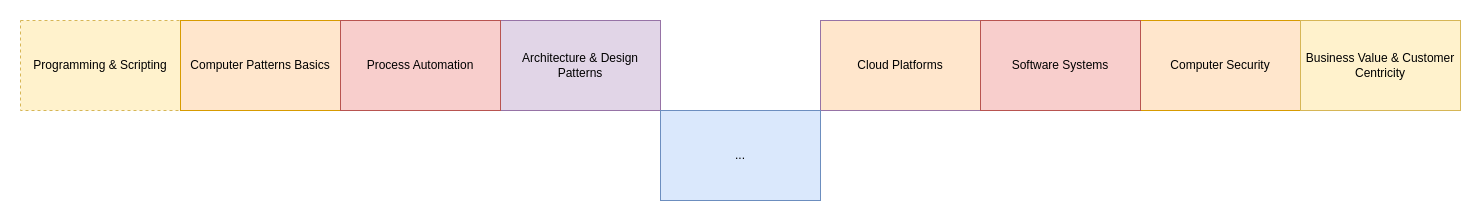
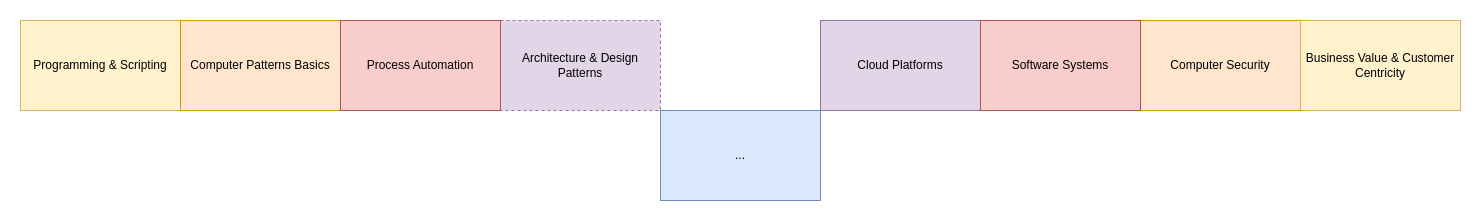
(101, 66) -> (101, 66)
(581, 66) -> (581, 66)
(901, 66) -> (901, 66)
